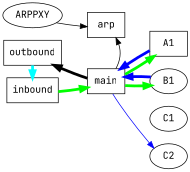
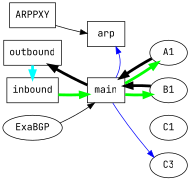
(33, 15) -> (33, 15)
(169, 44) -> (169, 53)
(120, 57) -> (120, 66)
(138, 57) -> (139, 66)
(141, 77) -> (141, 86)
none -> (33, 128)
(169, 156) -> (169, 165)
